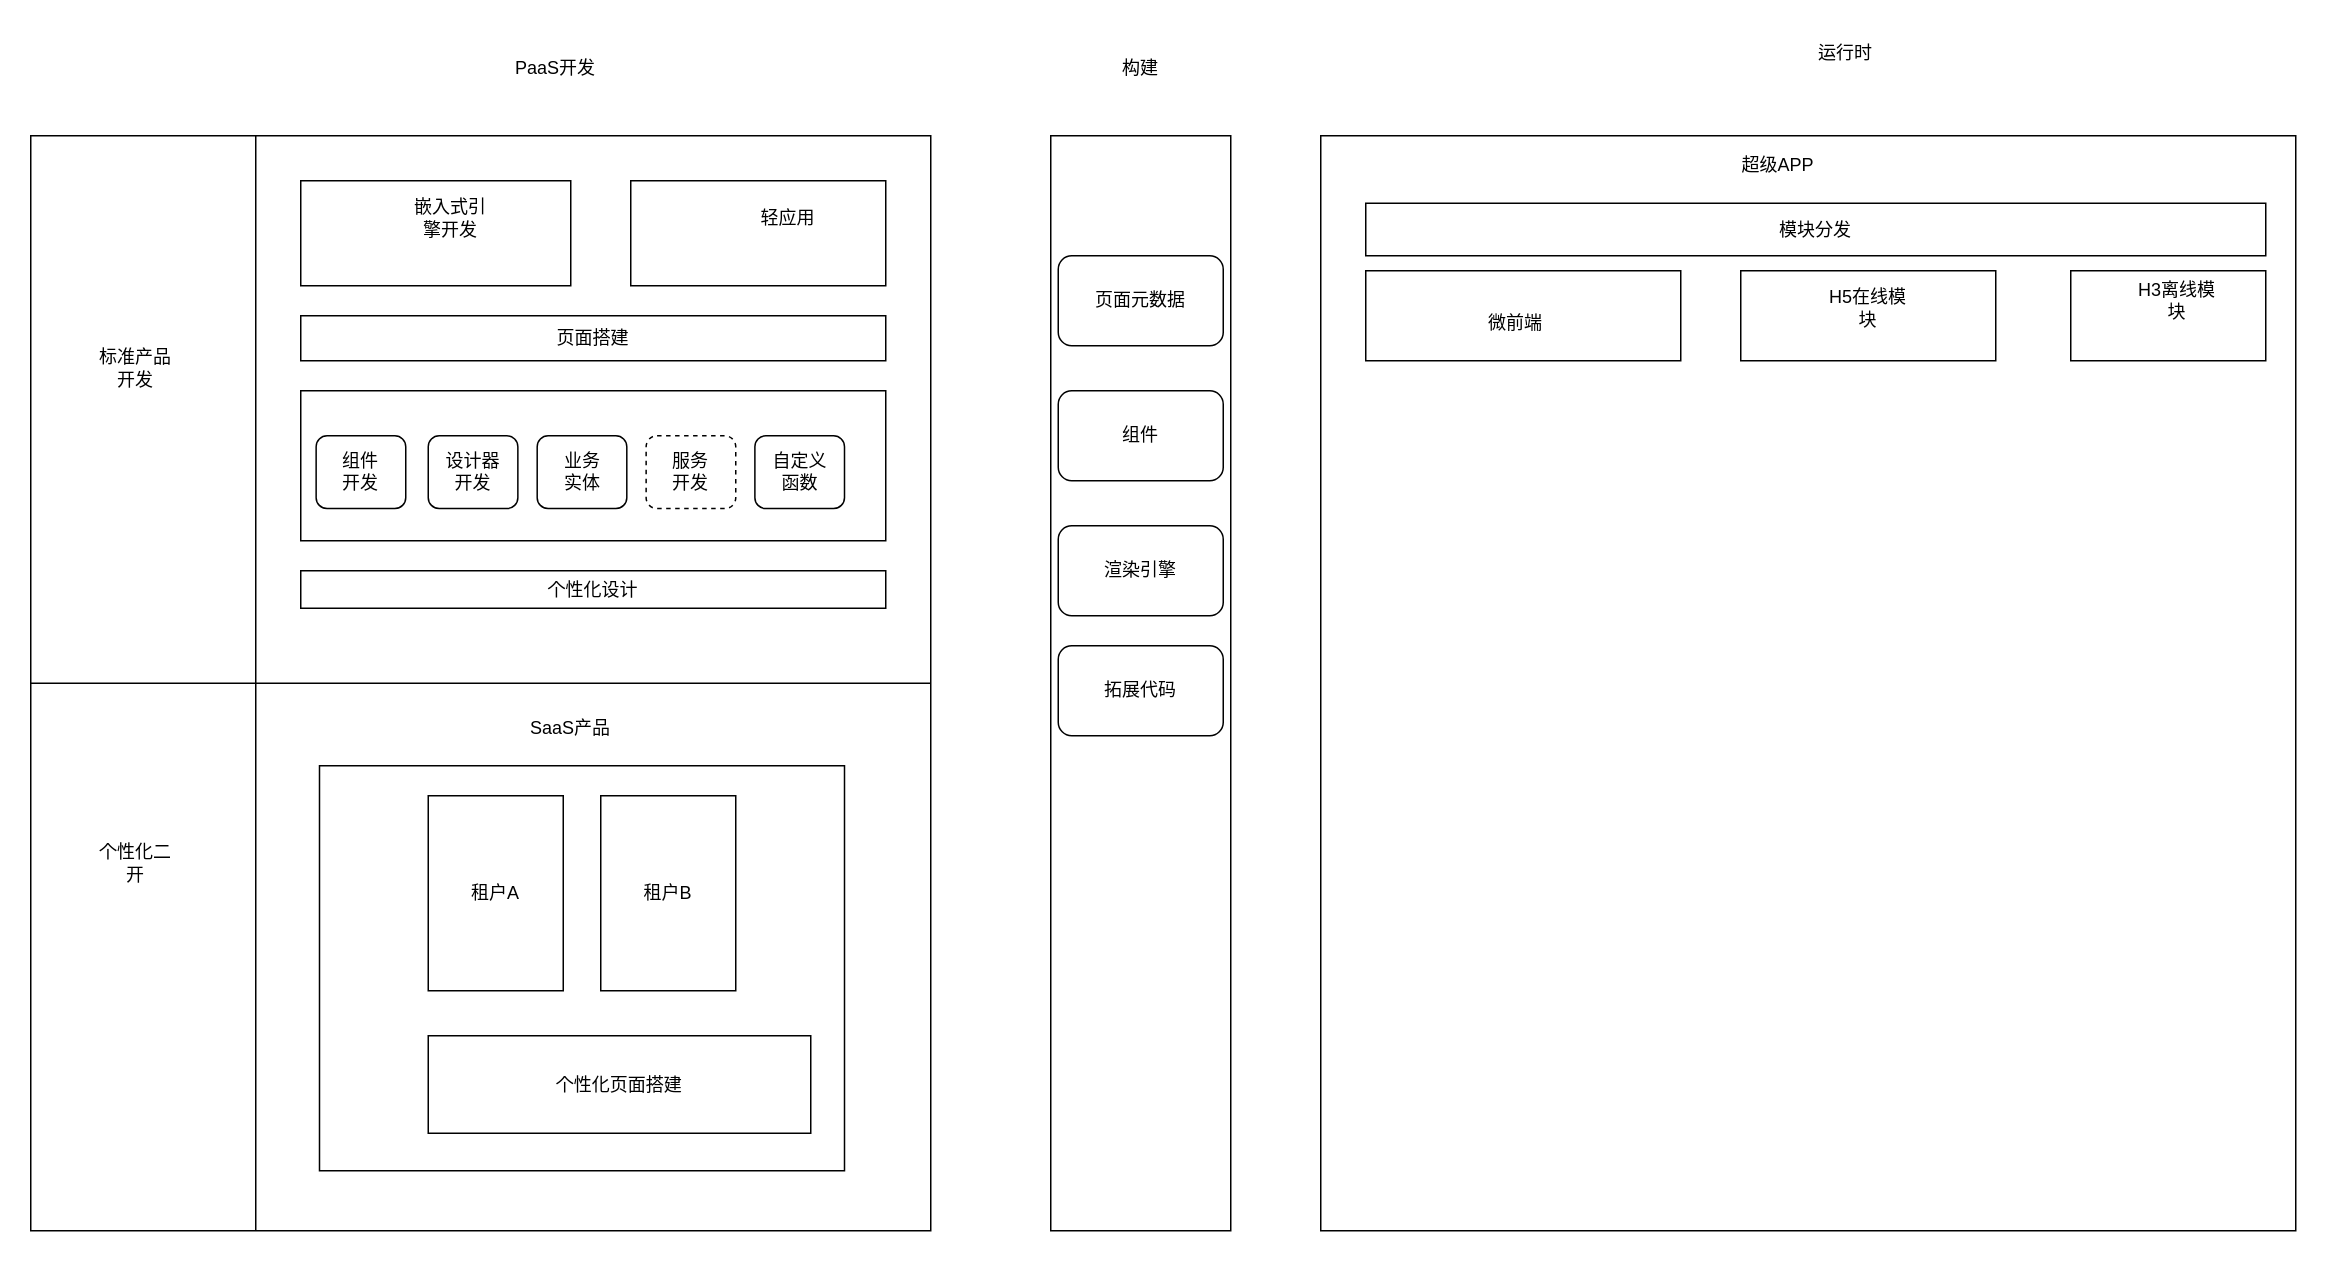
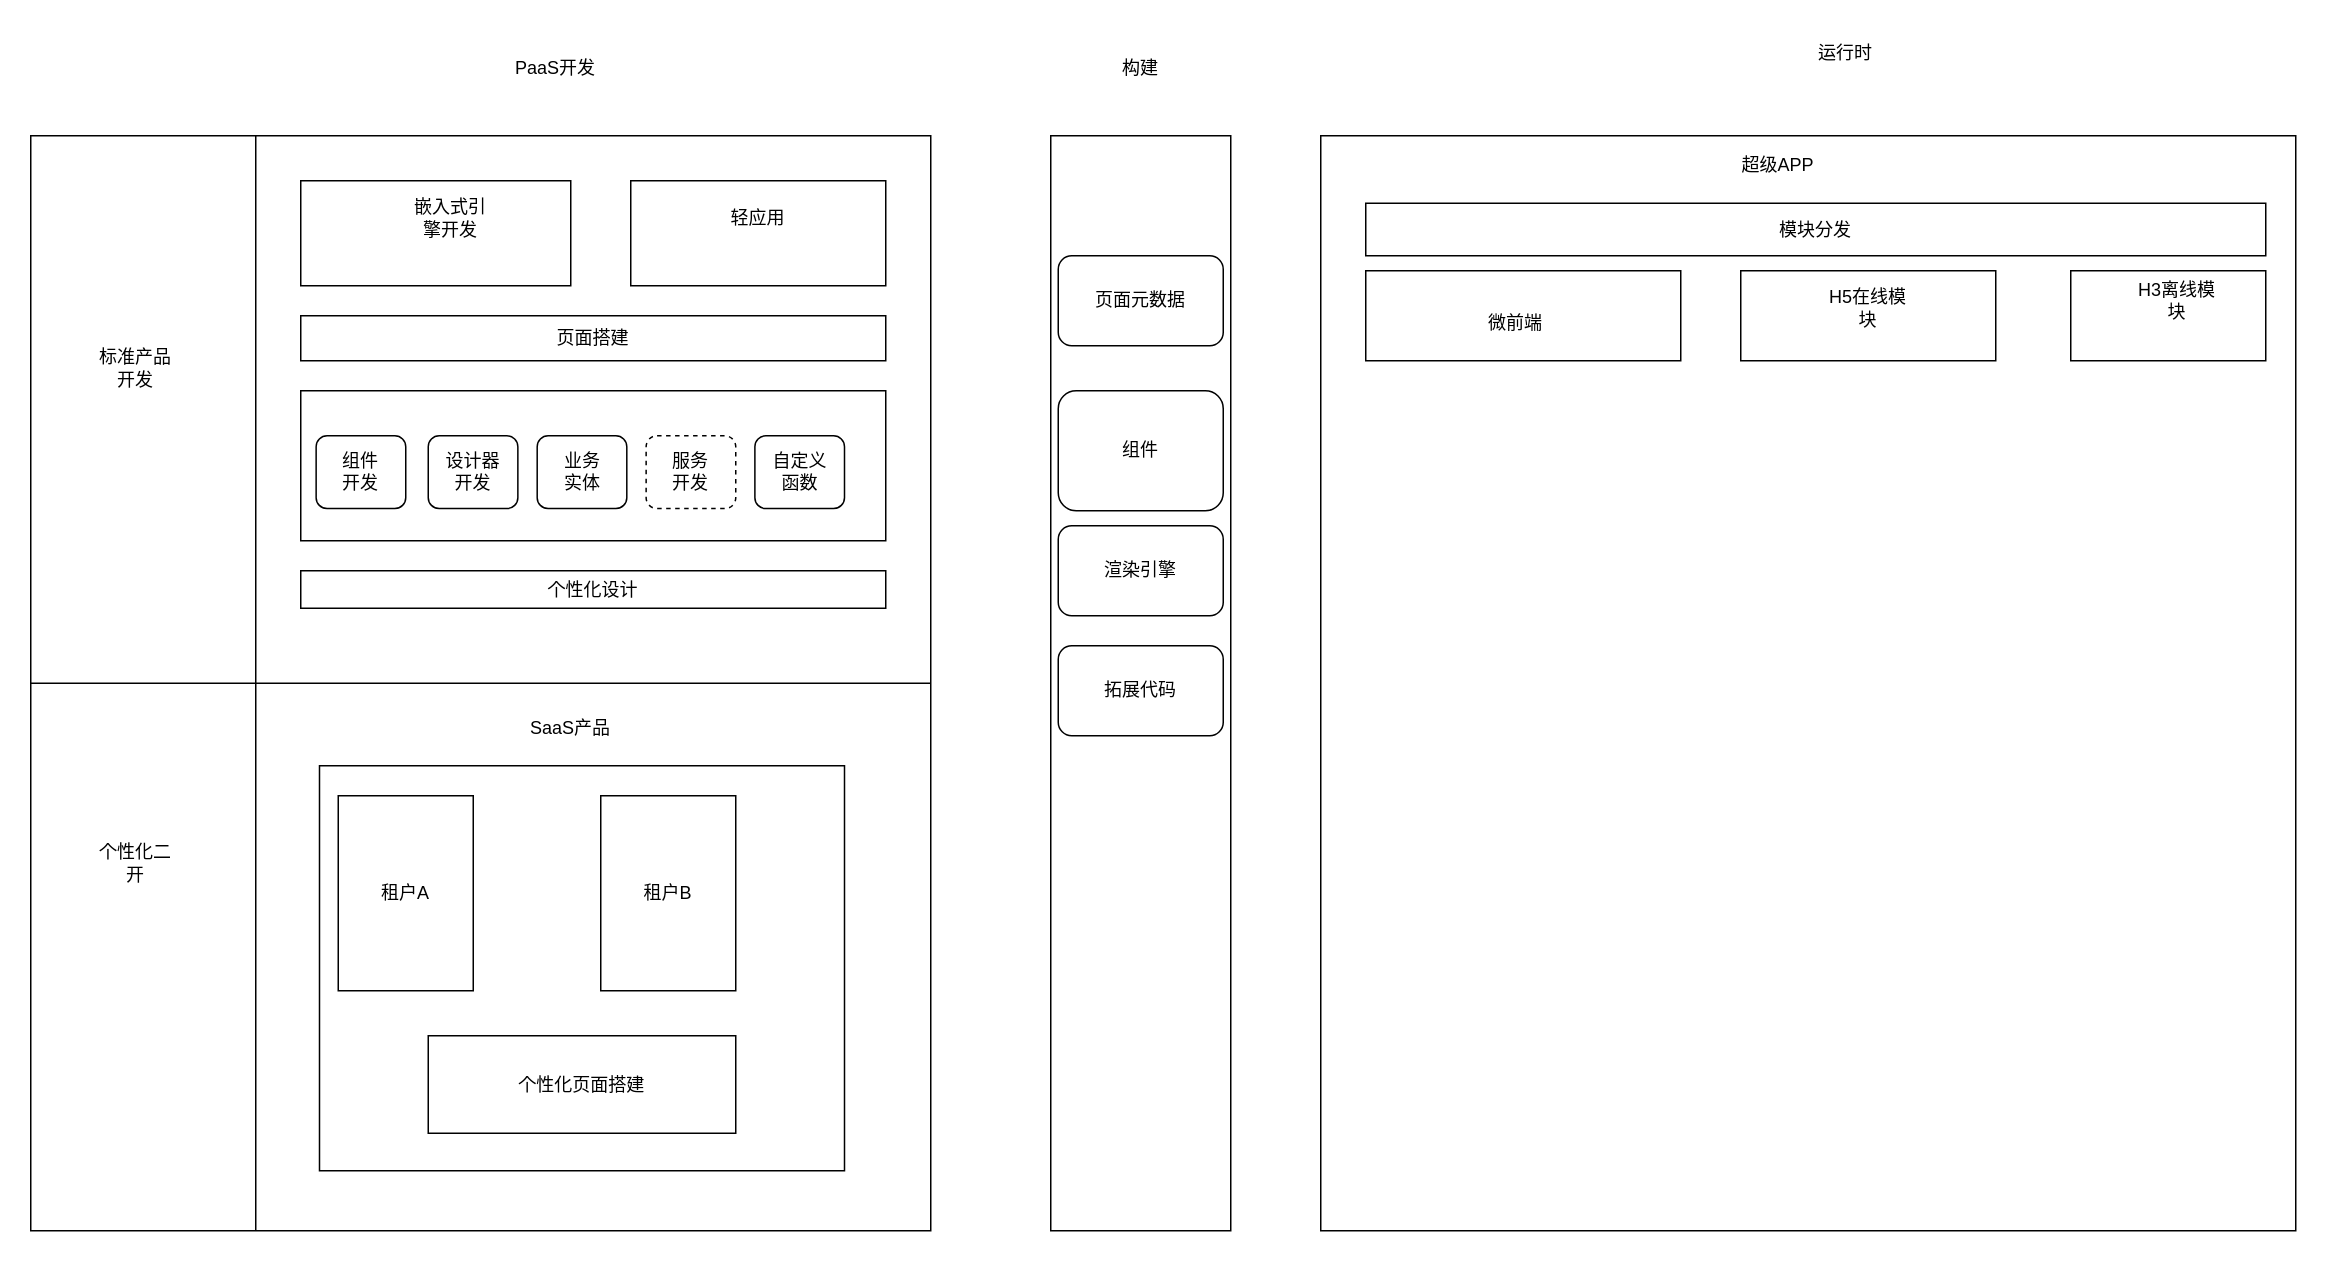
(788, 218) -> (758, 218)
(1141, 436) -> (1141, 451)
(496, 893) -> (406, 893)
(620, 1085) -> (582, 1085)
